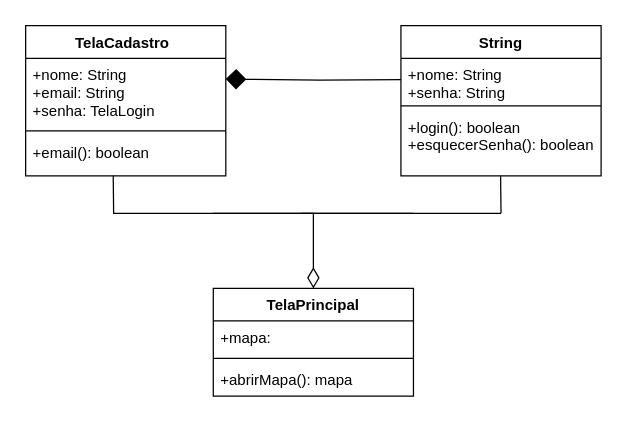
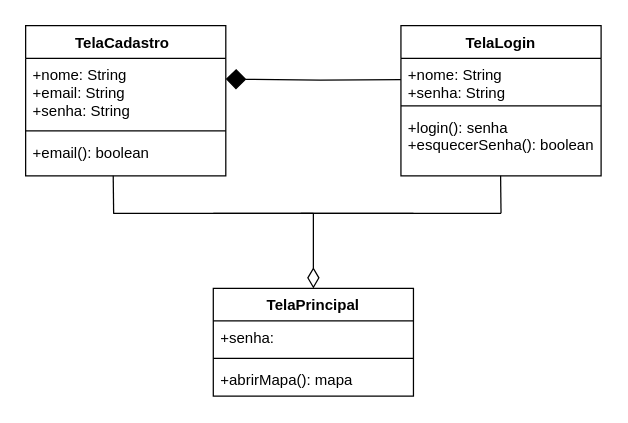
(501, 43) -> (501, 43)
(97, 94) -> (86, 94)
(502, 146) -> (502, 146)
(244, 338) -> (248, 338)
